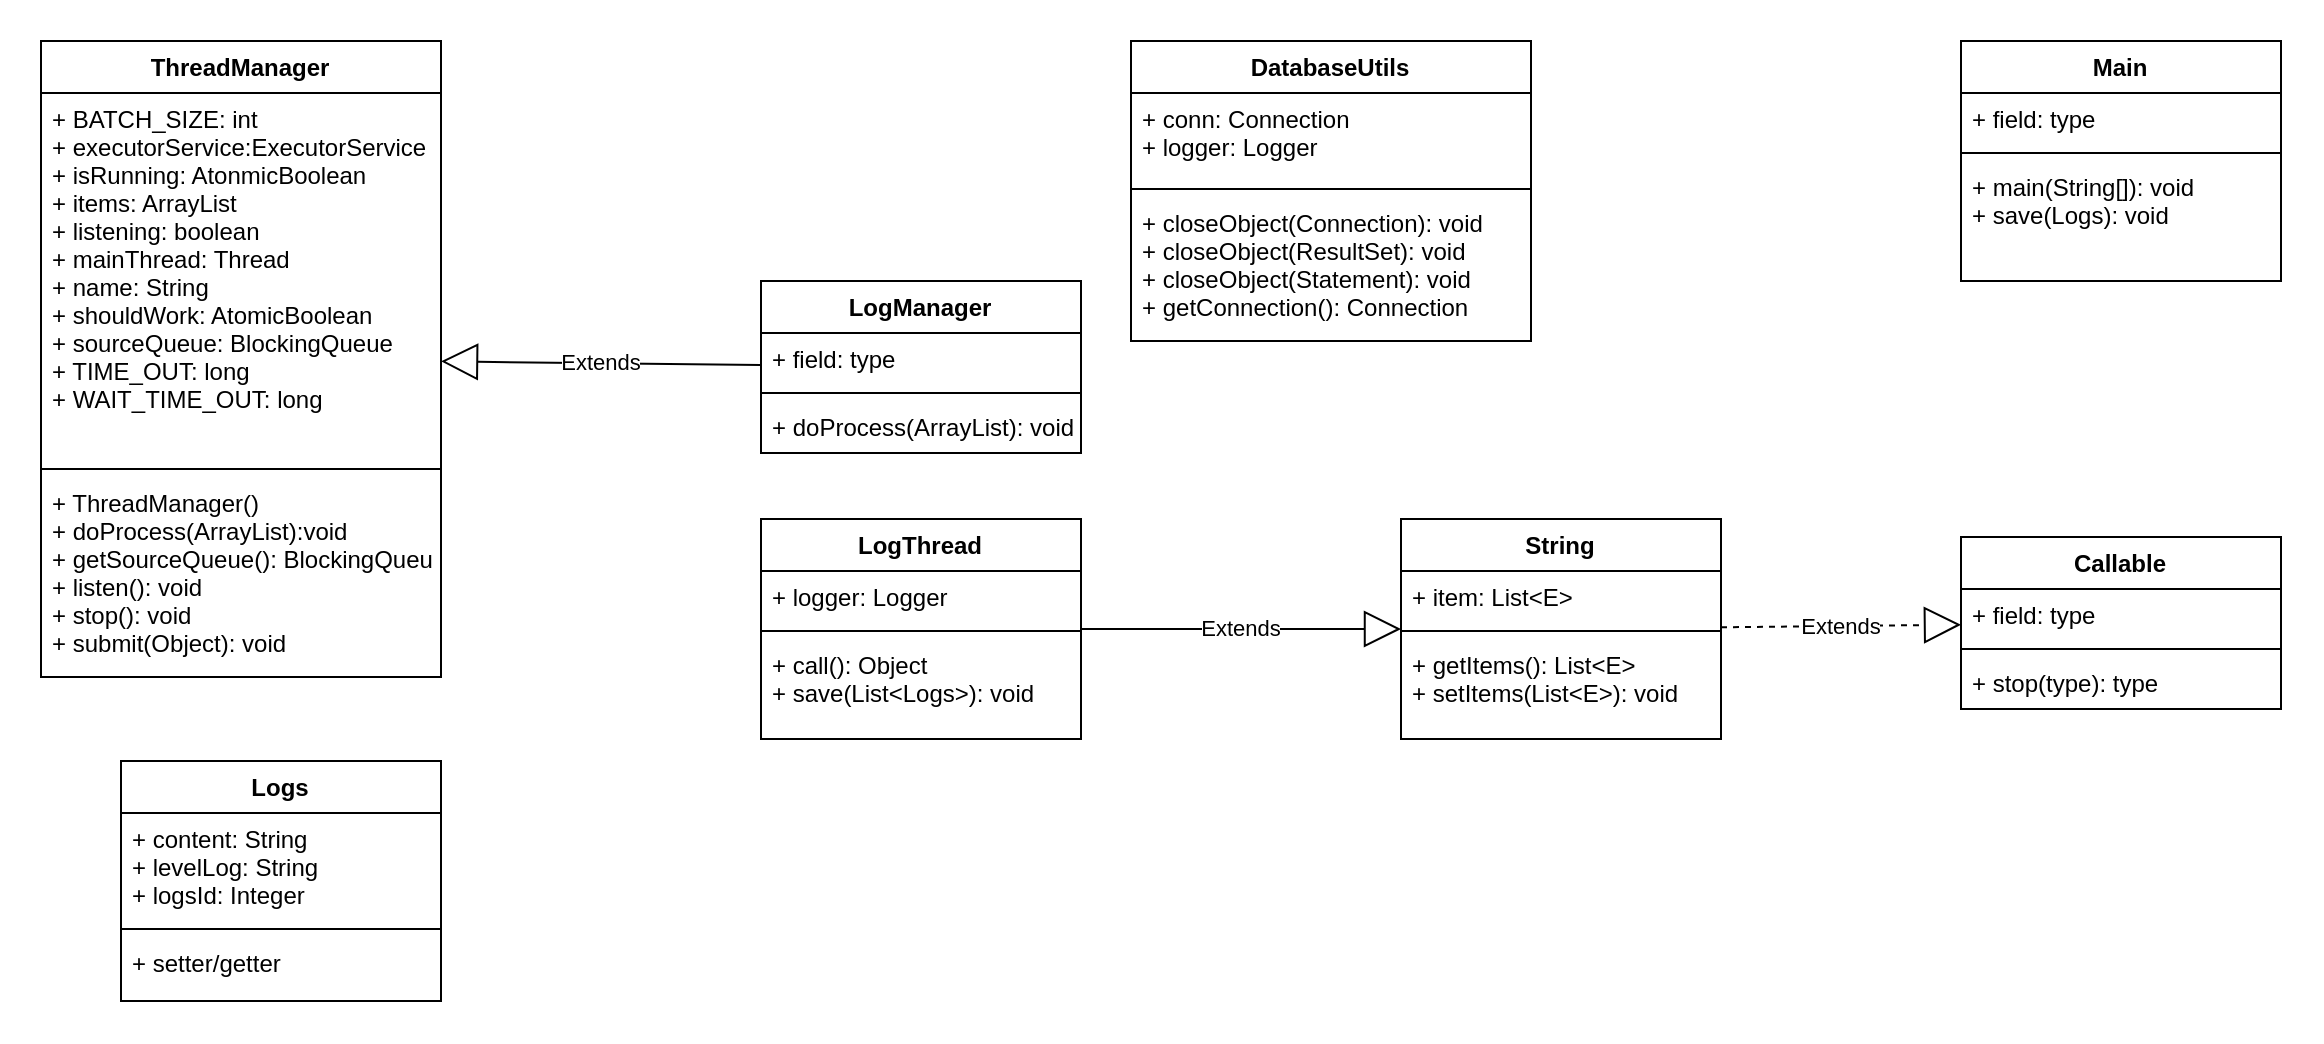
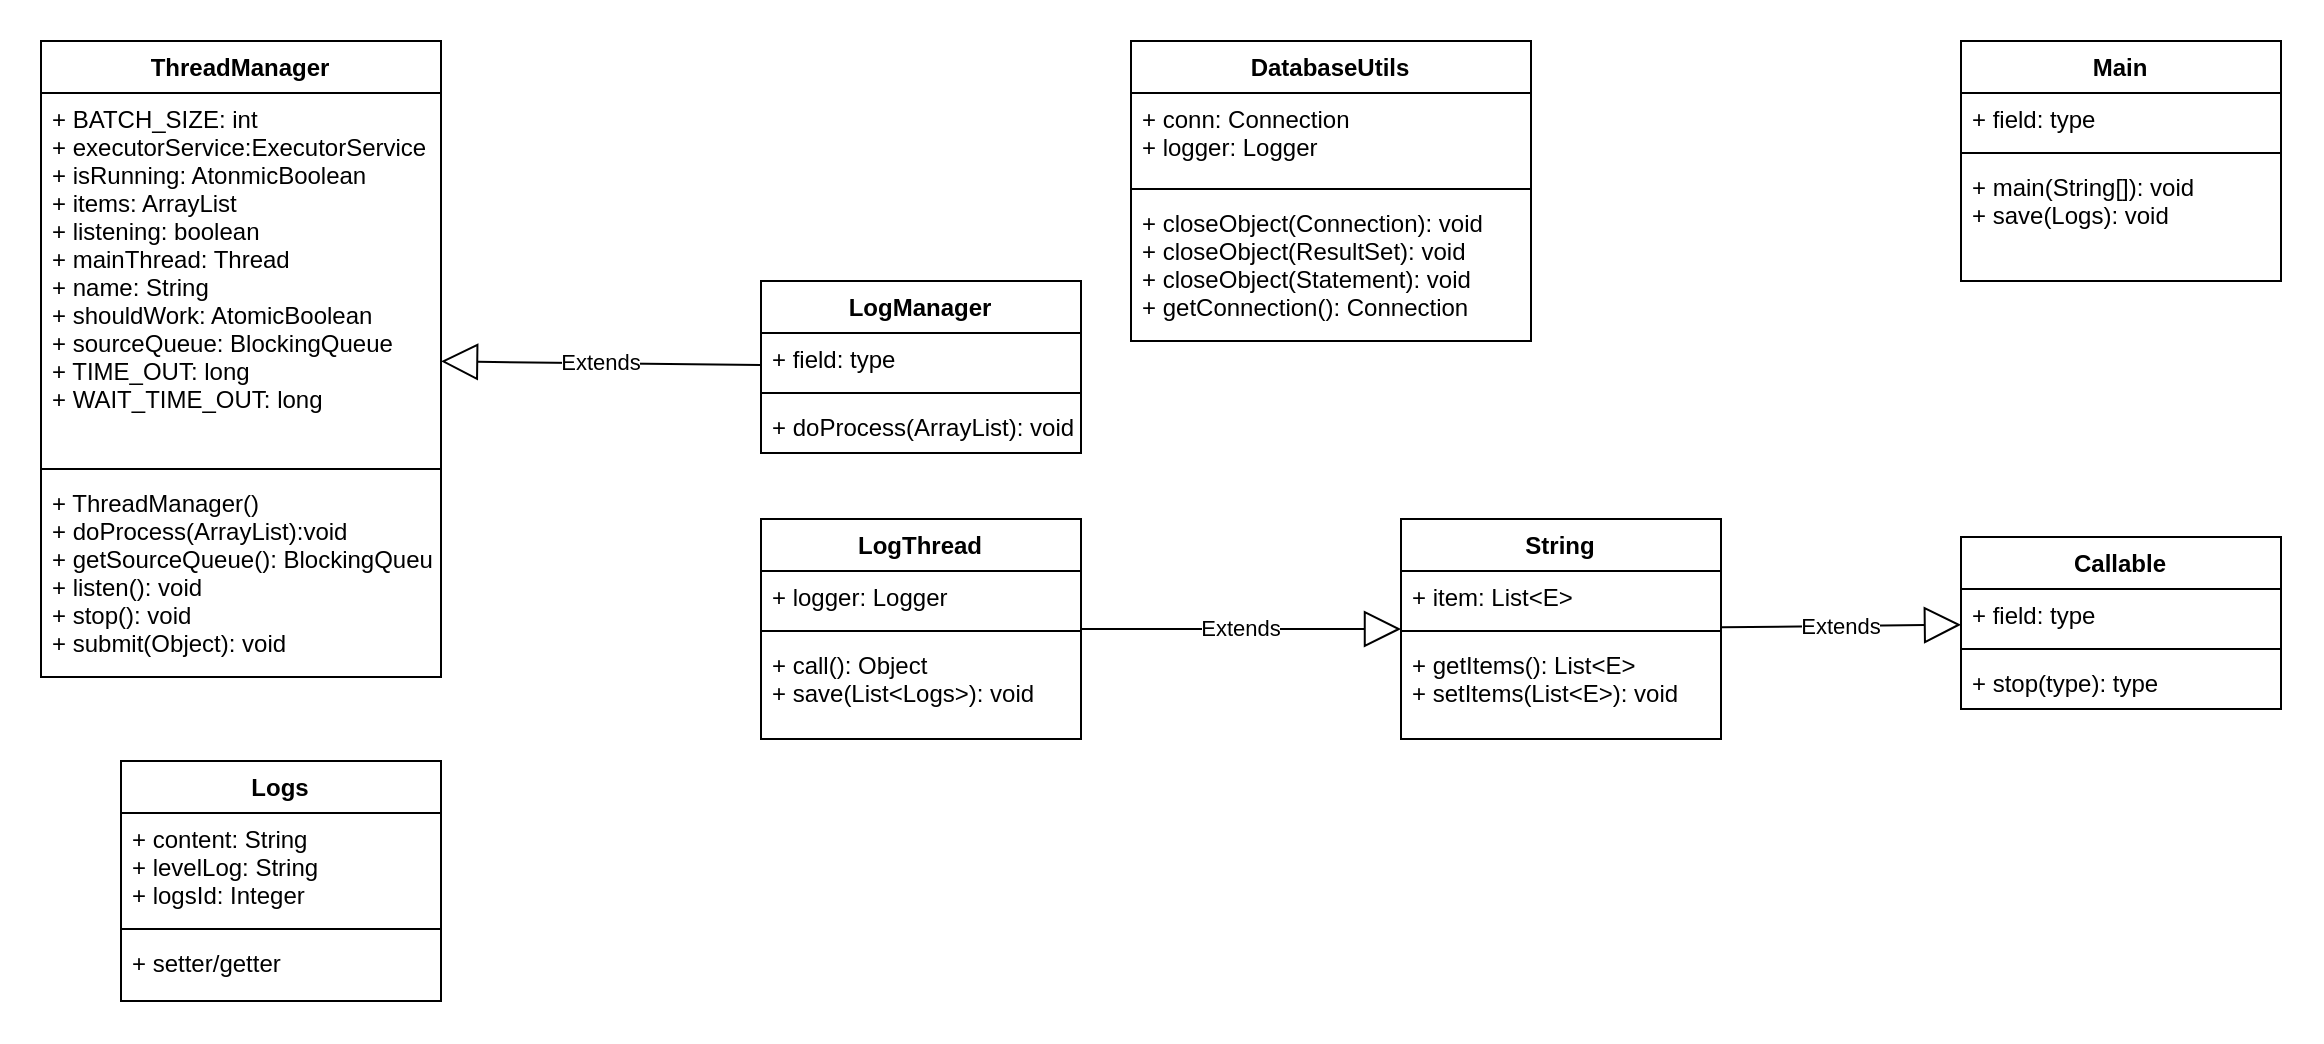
(1764, 627) -> (1764, 627)
